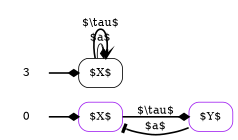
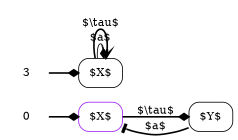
(211, 117) -> (211, 117)
